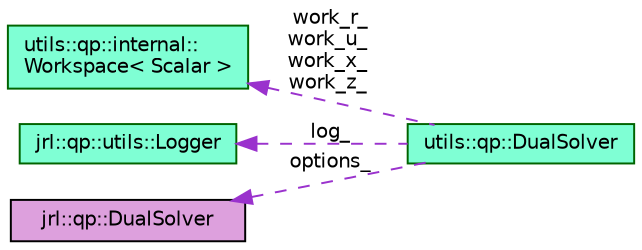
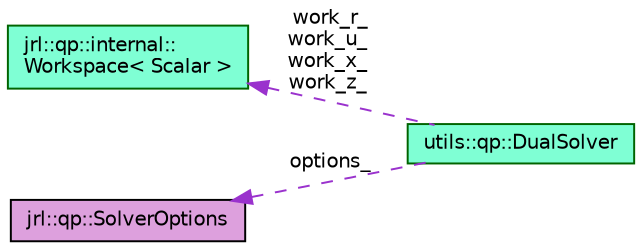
(128, 57) -> (128, 57)
(128, 144) -> none
(128, 221) -> (128, 221)
